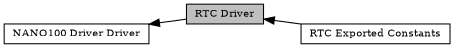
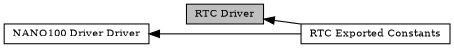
(173, 21) -> (230, 34)
